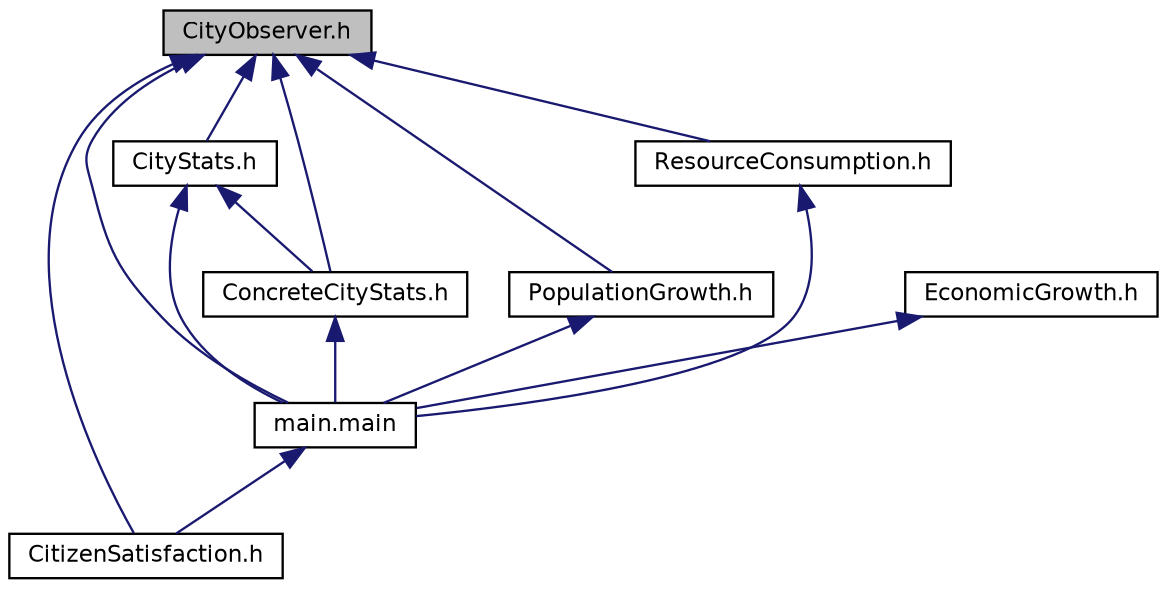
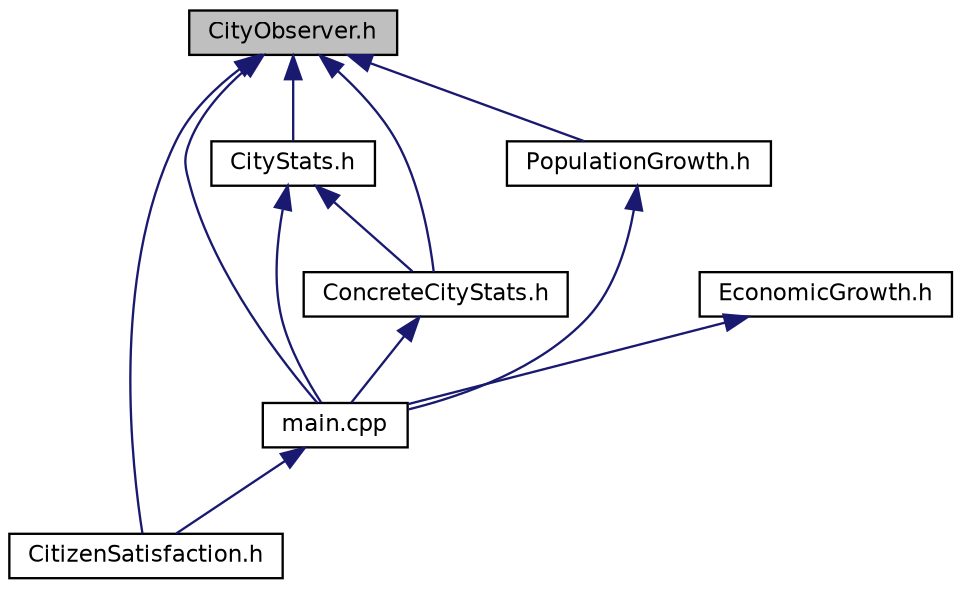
(793, 164) -> none
(335, 425) -> (335, 425)
